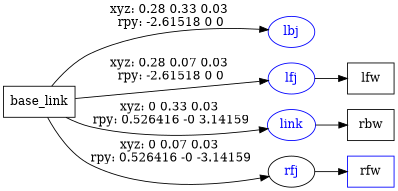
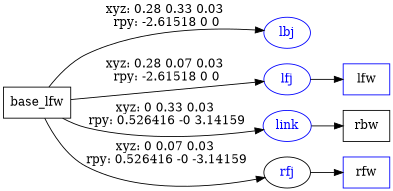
(371, 78) -> (366, 79)
(39, 102) -> (37, 103)
